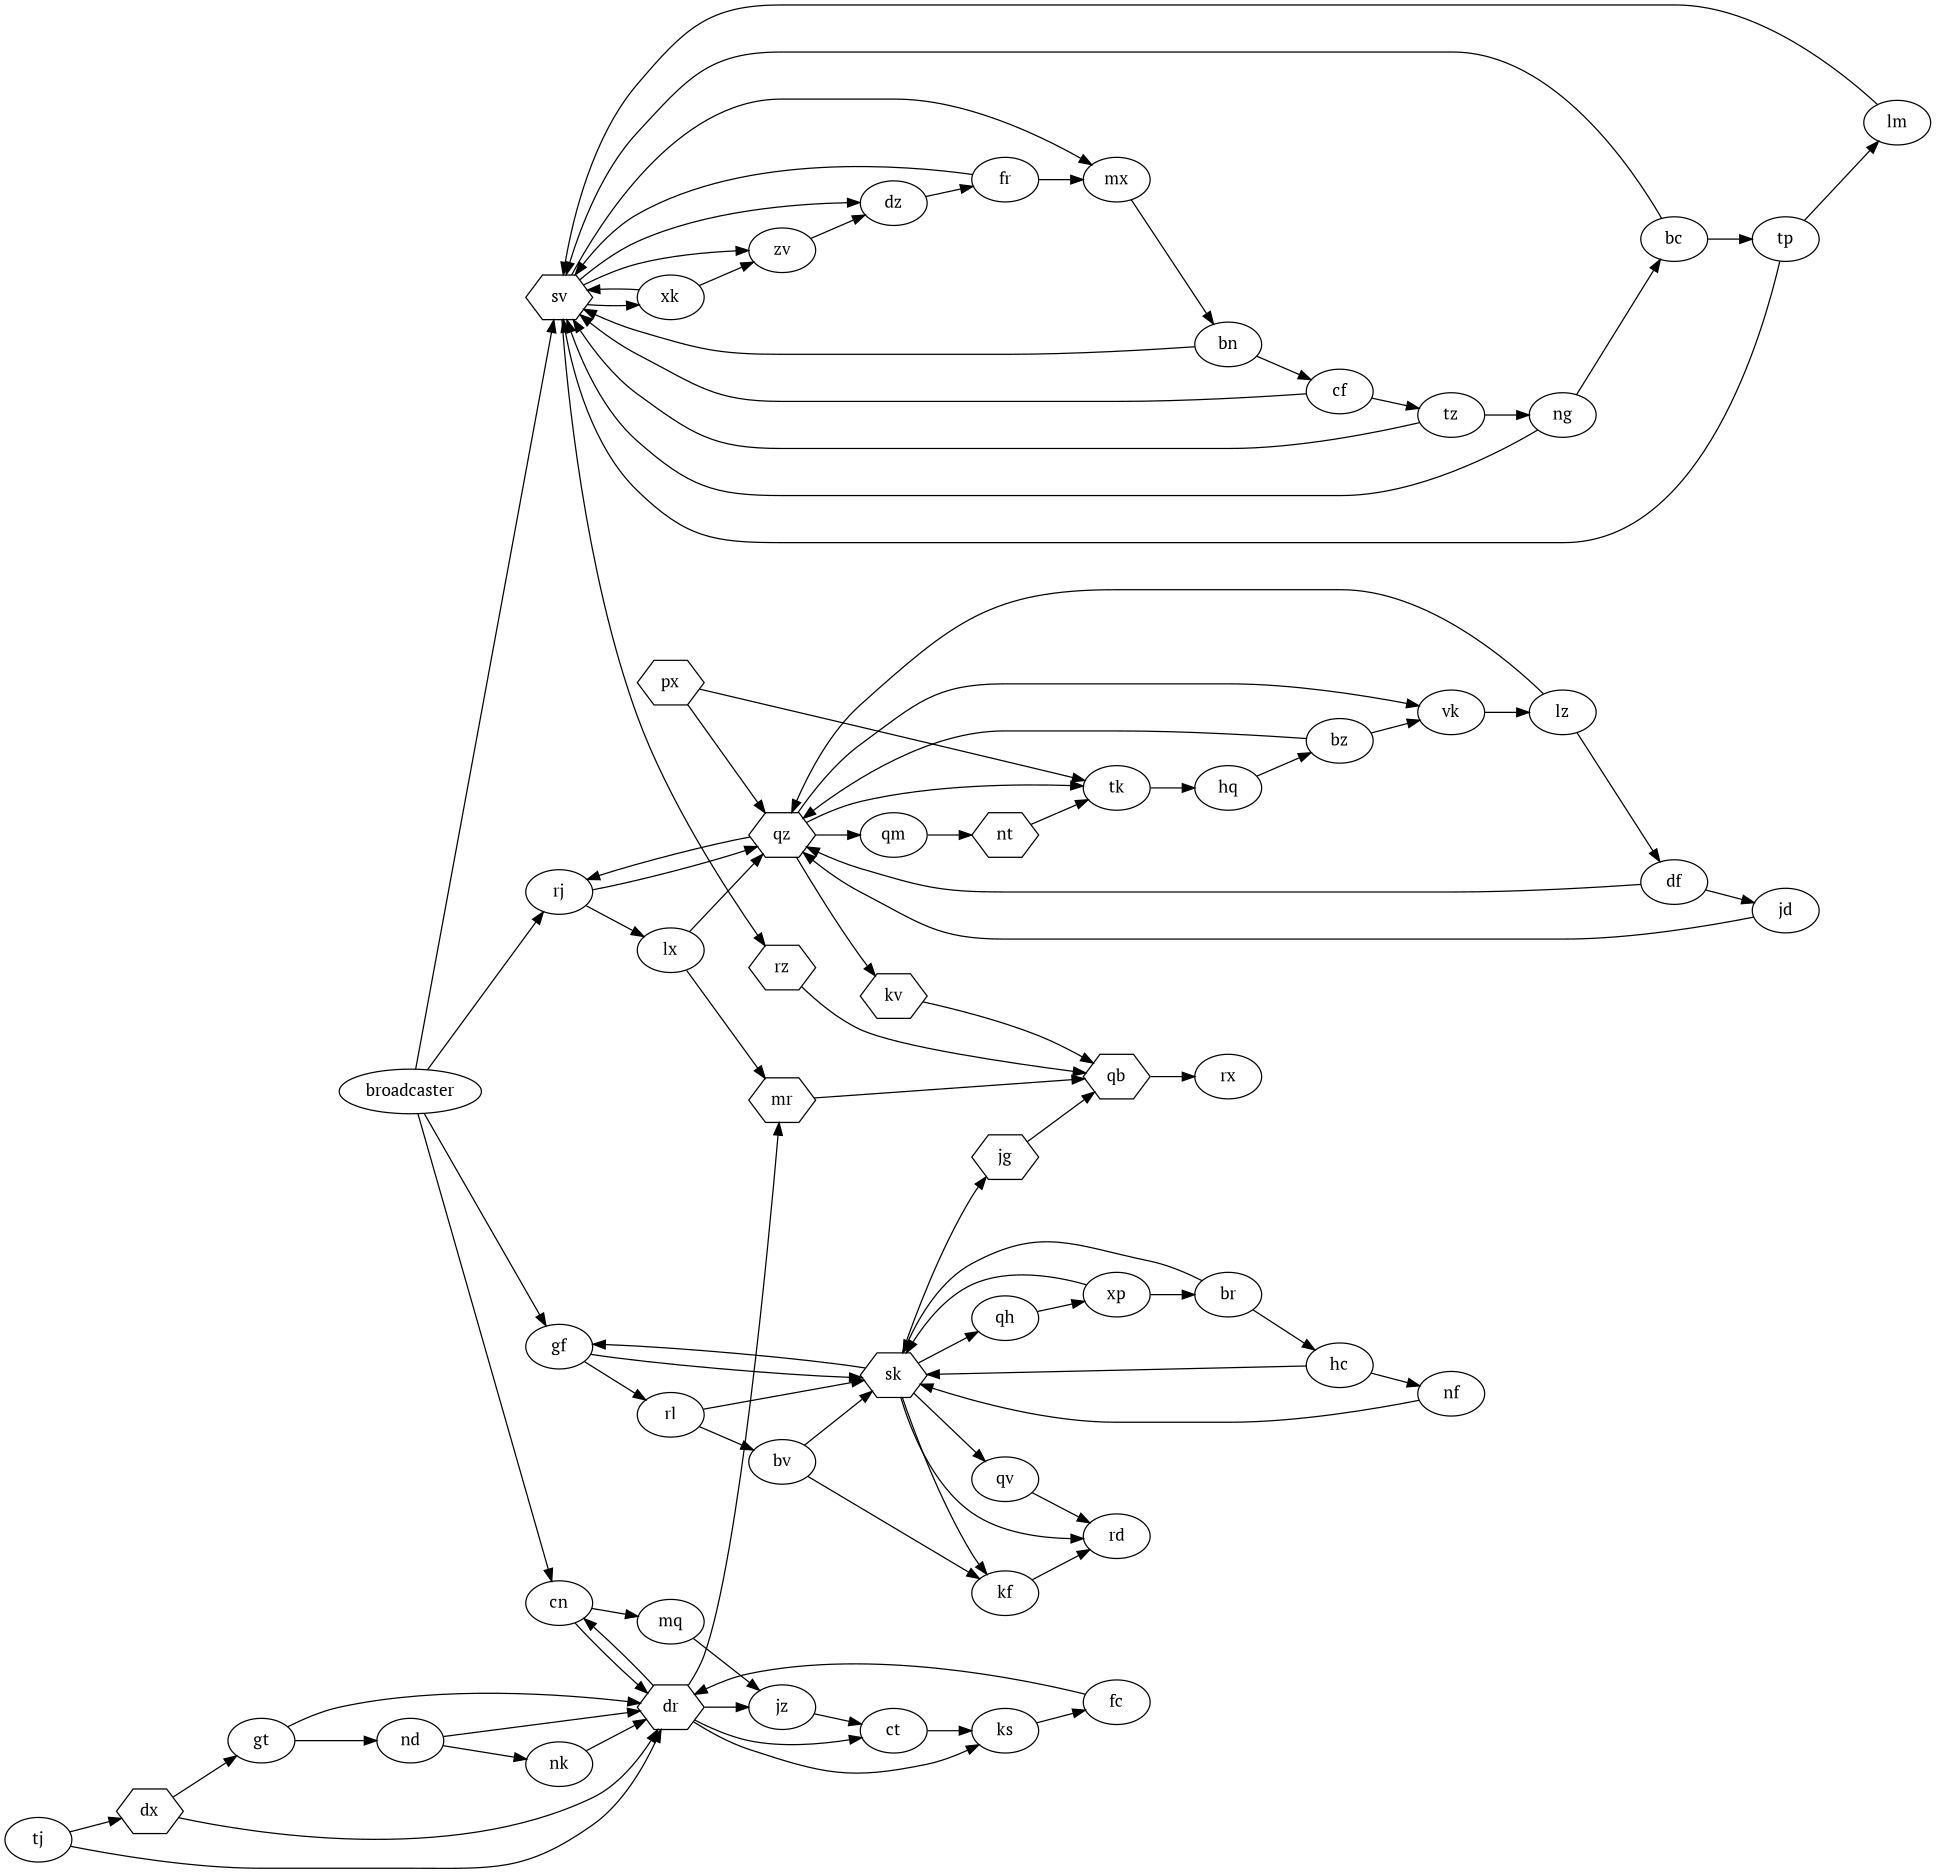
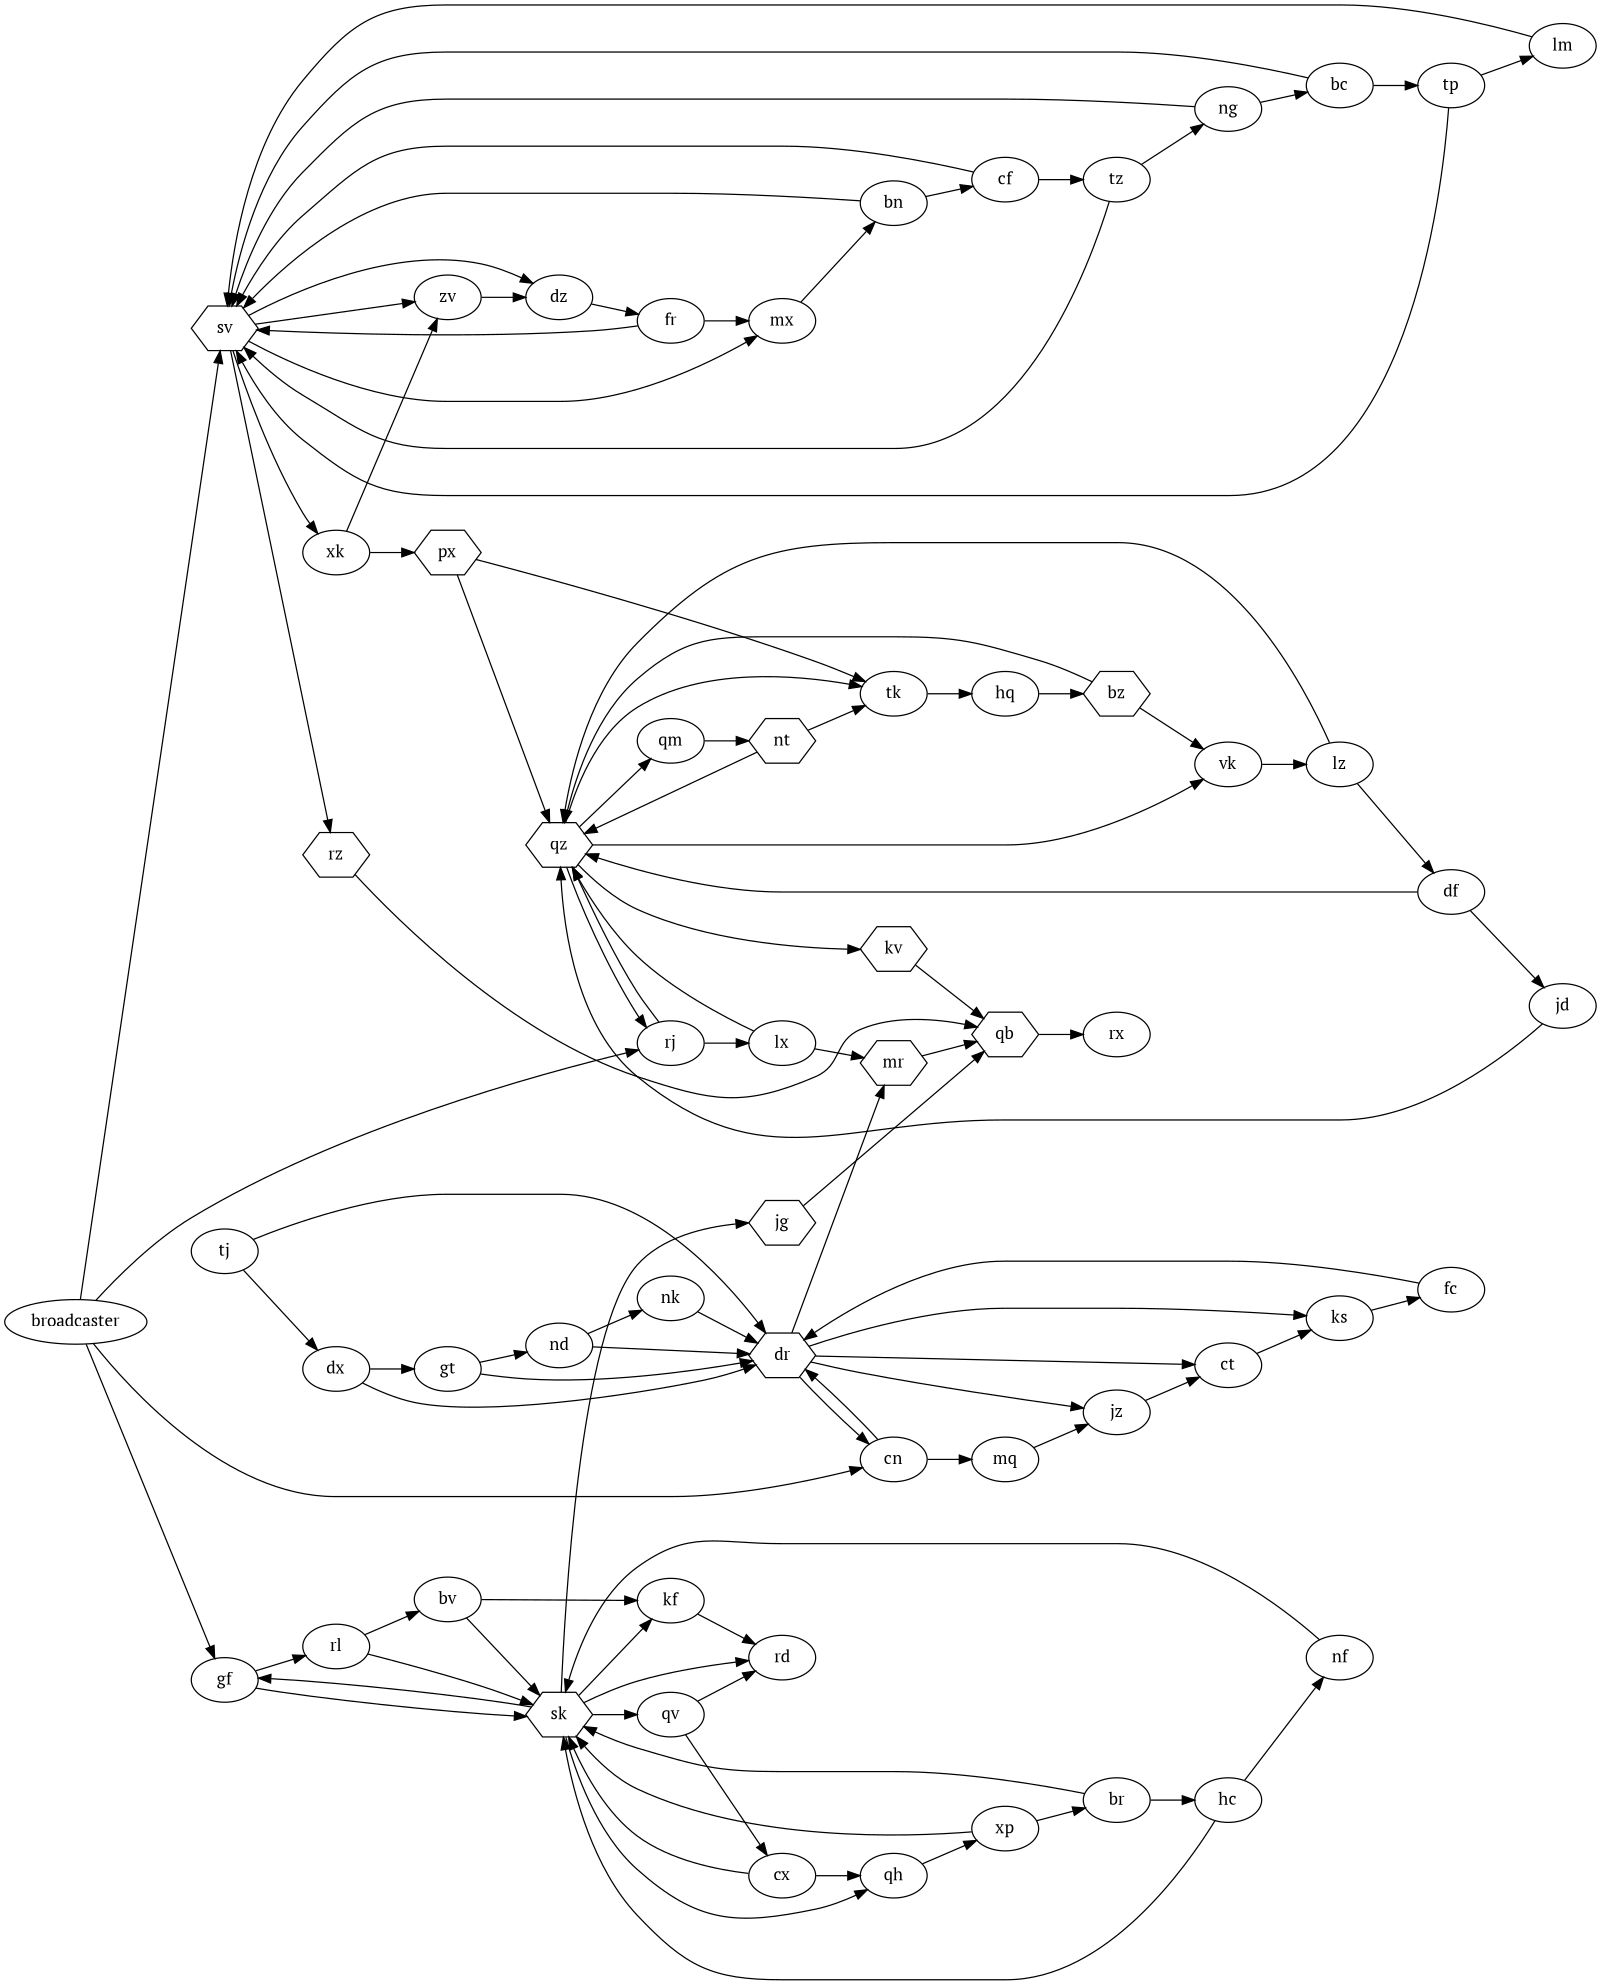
(619, 289) -> (386, 553)
(1340, 741) -> (1117, 694)
none -> (676, 790)
(150, 1811) -> (336, 1369)
none -> (782, 1876)
